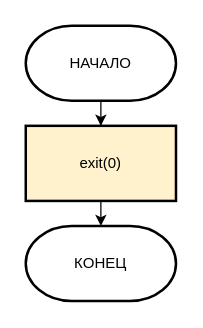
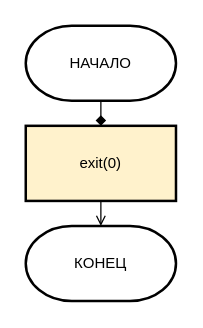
(101, 116) -> (101, 115)
(101, 216) -> (101, 217)
